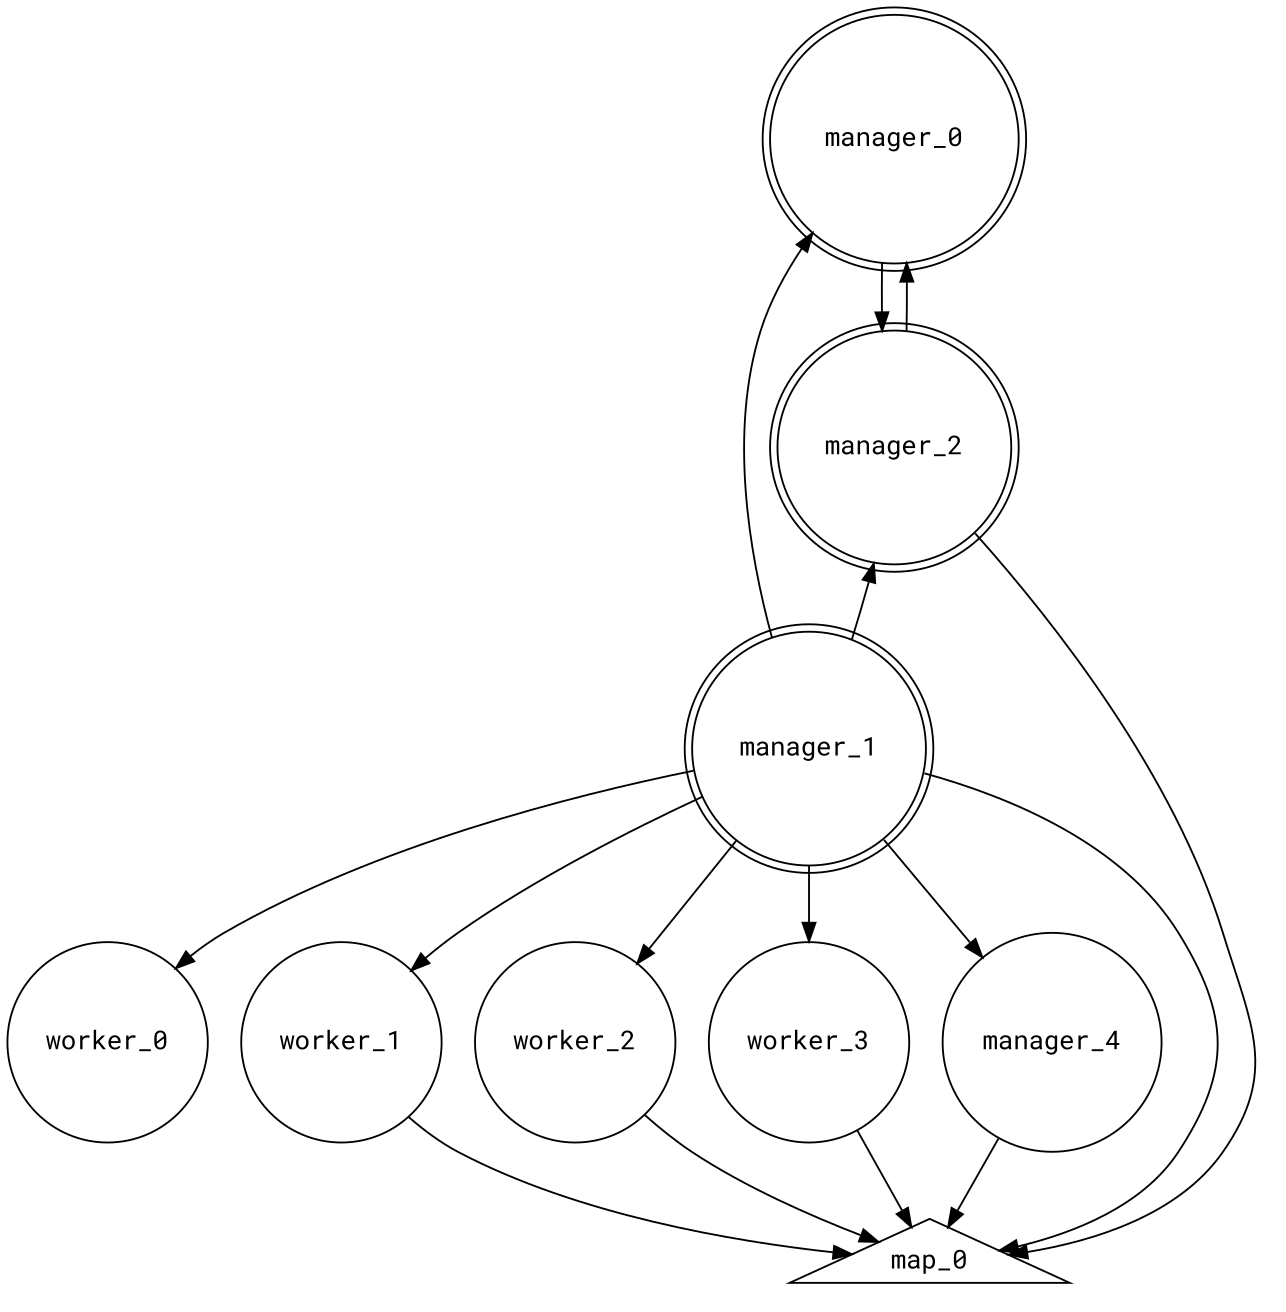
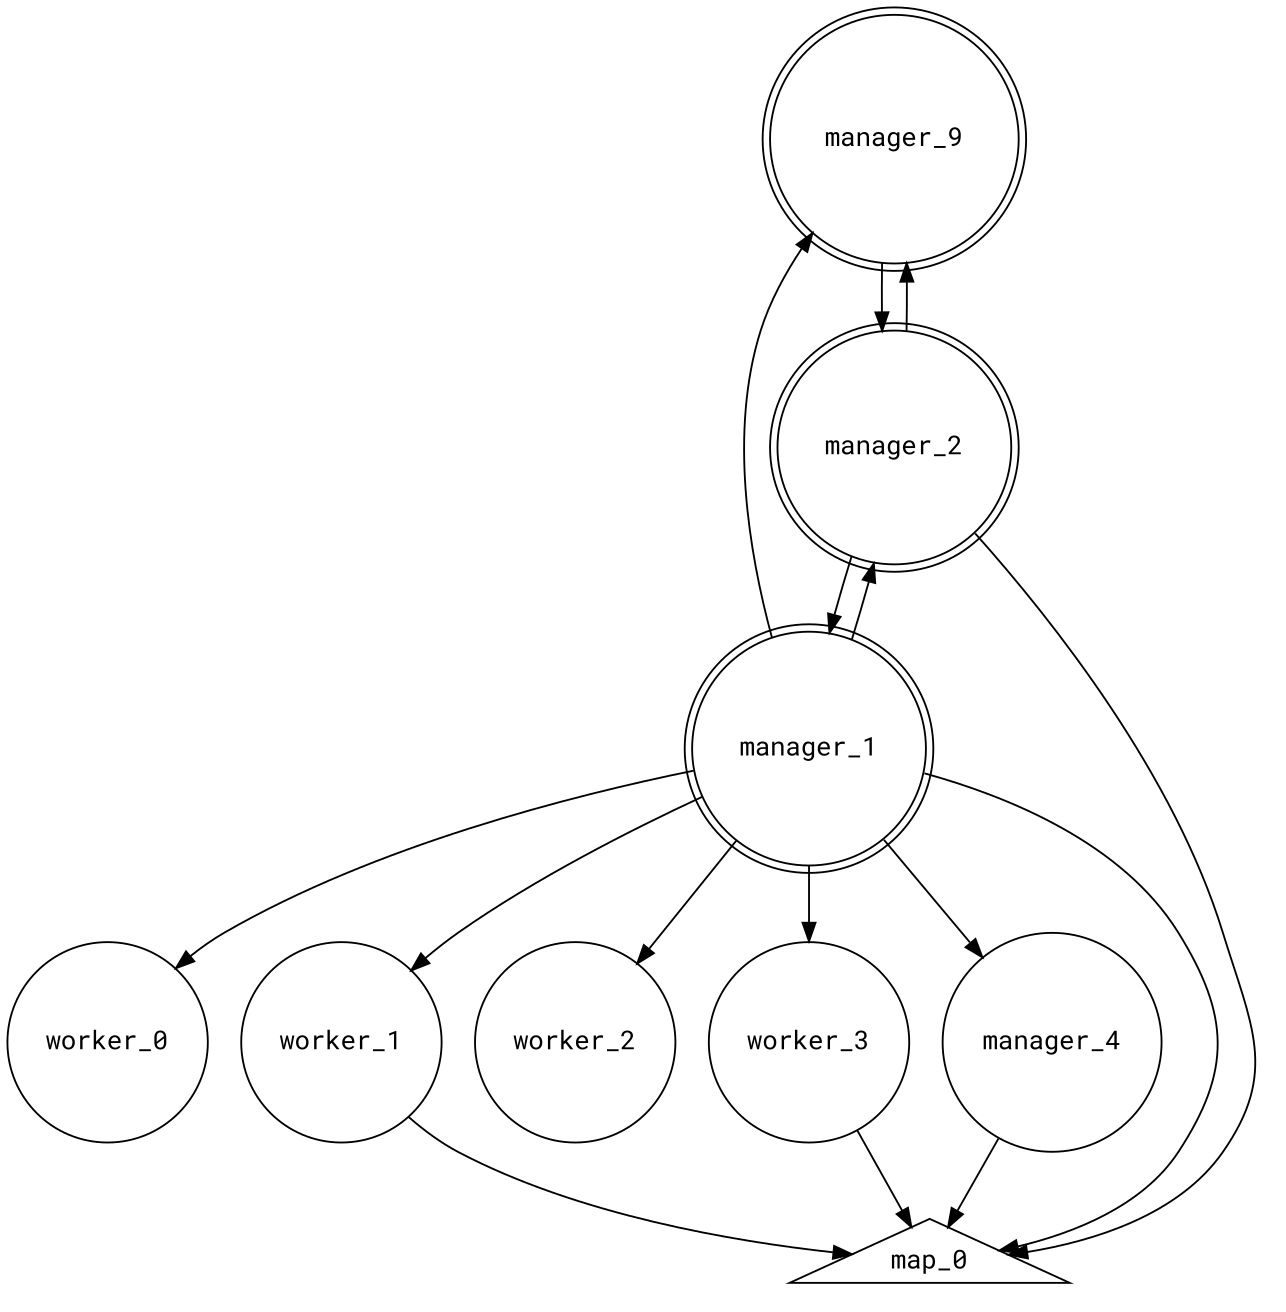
(894, 139) -> (894, 139)
none -> (843, 586)
(747, 1184) -> none
